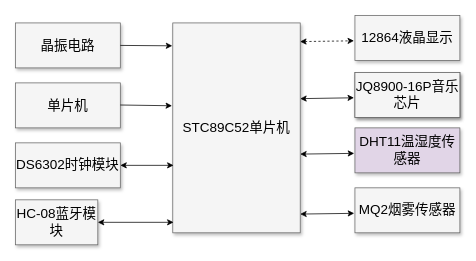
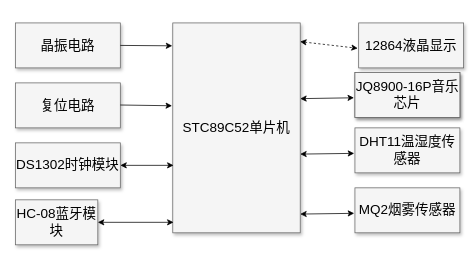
(408, 38) -> (411, 45)
(68, 105) -> (68, 105)
(408, 150) -> (408, 150)
(68, 165) -> (68, 165)
